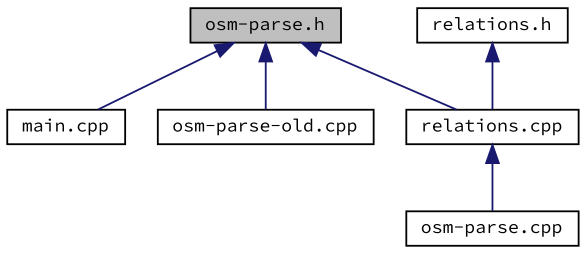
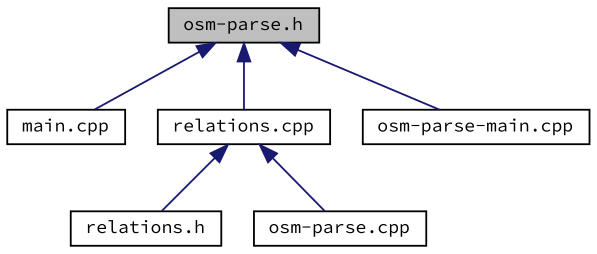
(492, 86) -> (188, 184)
(266, 127) -> (476, 127)
